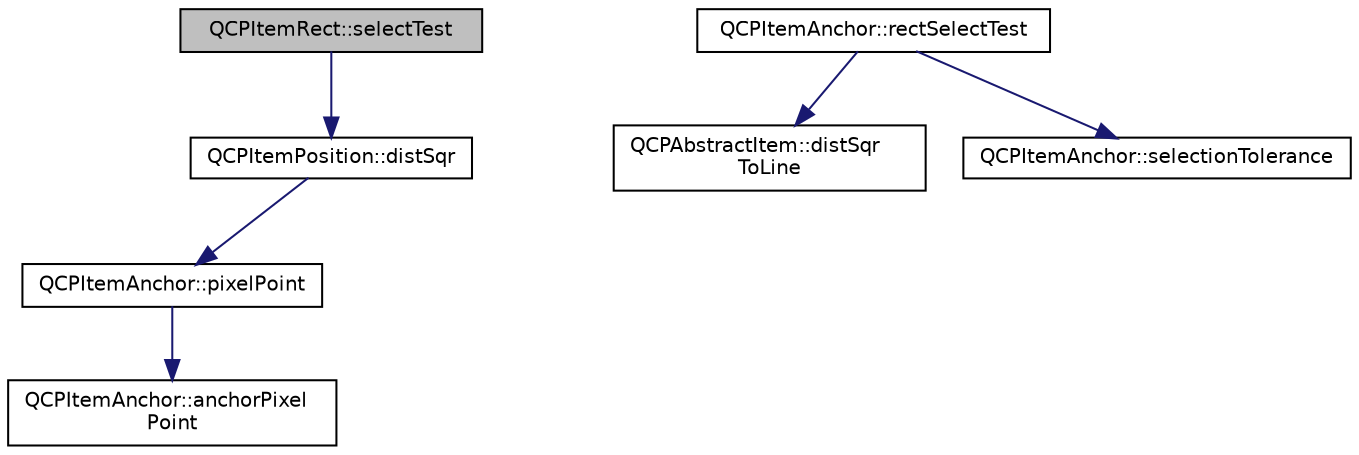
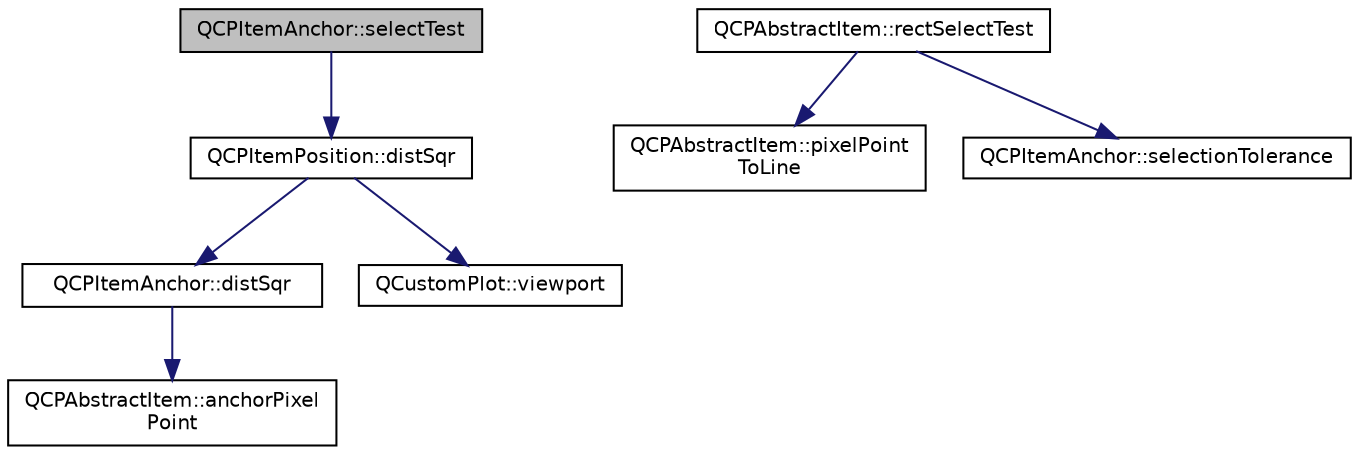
(331, 31) -> (331, 31)
(874, 31) -> (874, 31)
(770, 158) -> (770, 158)
(172, 285) -> (172, 285)
none -> (490, 285)
(172, 413) -> (172, 413)
